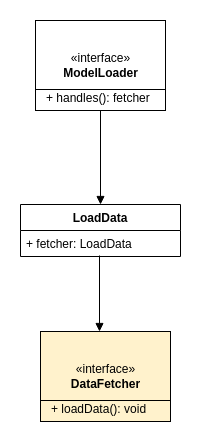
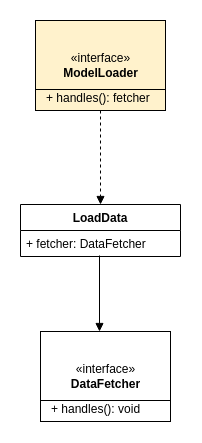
(101, 66) -> (101, 66)
(101, 154) -> (101, 154)
(85, 244) -> (95, 244)
(106, 377) -> (106, 377)
(104, 409) -> (100, 409)
